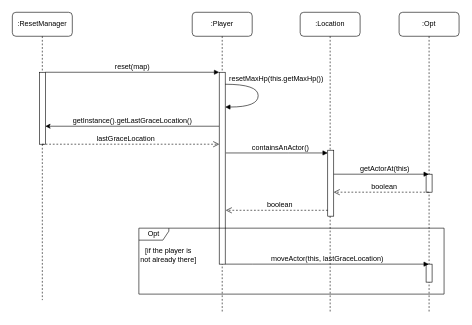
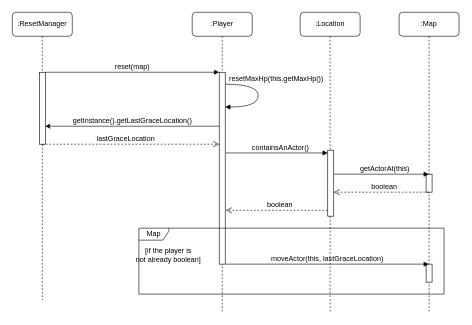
(429, 24) -> (429, 24)
(154, 234) -> (154, 234)
(169, 255) -> (169, 255)
